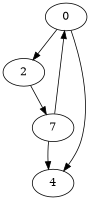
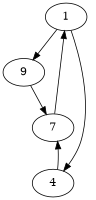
(66, 17) -> (66, 17)
(24, 72) -> (24, 72)
(48, 151) -> (58, 159)
